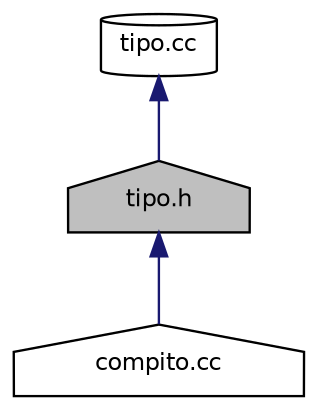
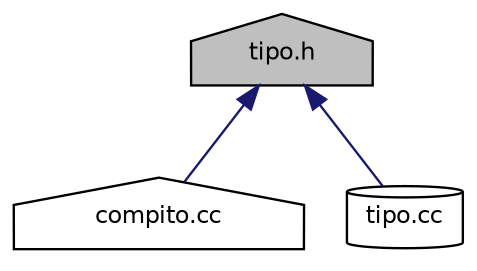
(159, 131) -> (351, 145)
